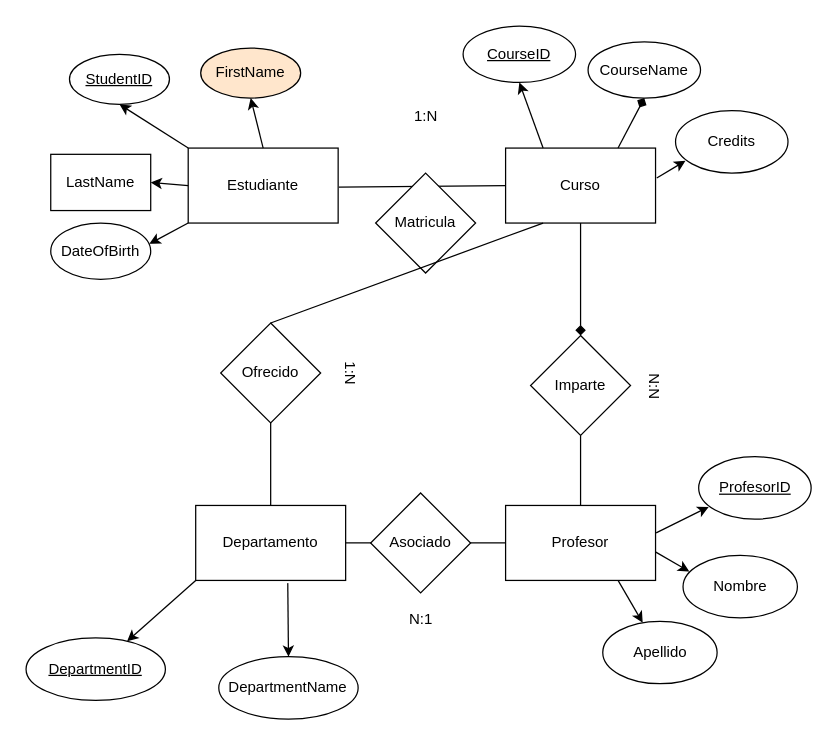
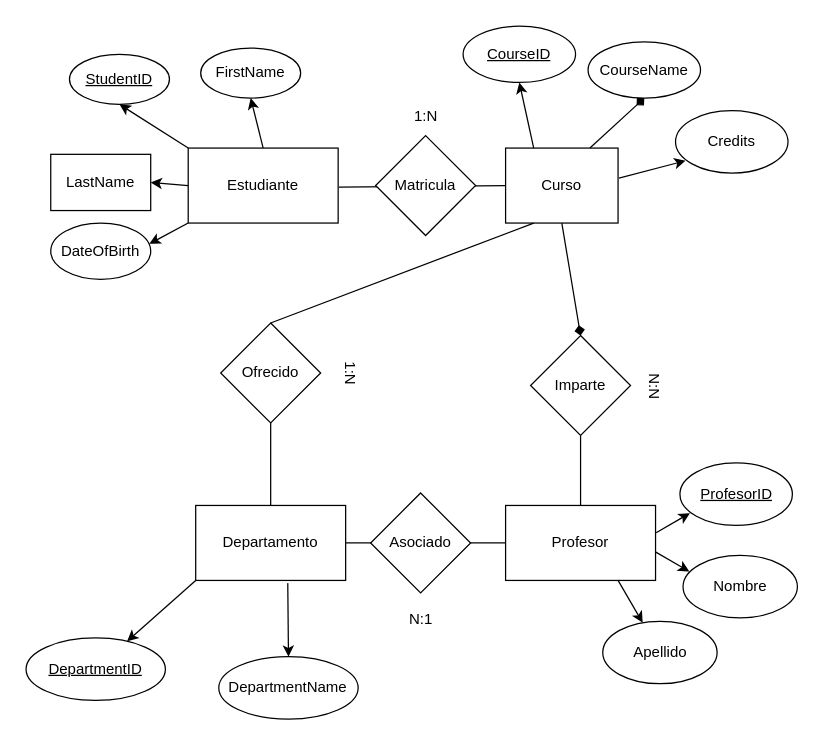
(251, 73) -> (251, 73)
(581, 186) -> (562, 186)
(426, 223) -> (426, 186)
(755, 488) -> (736, 494)
